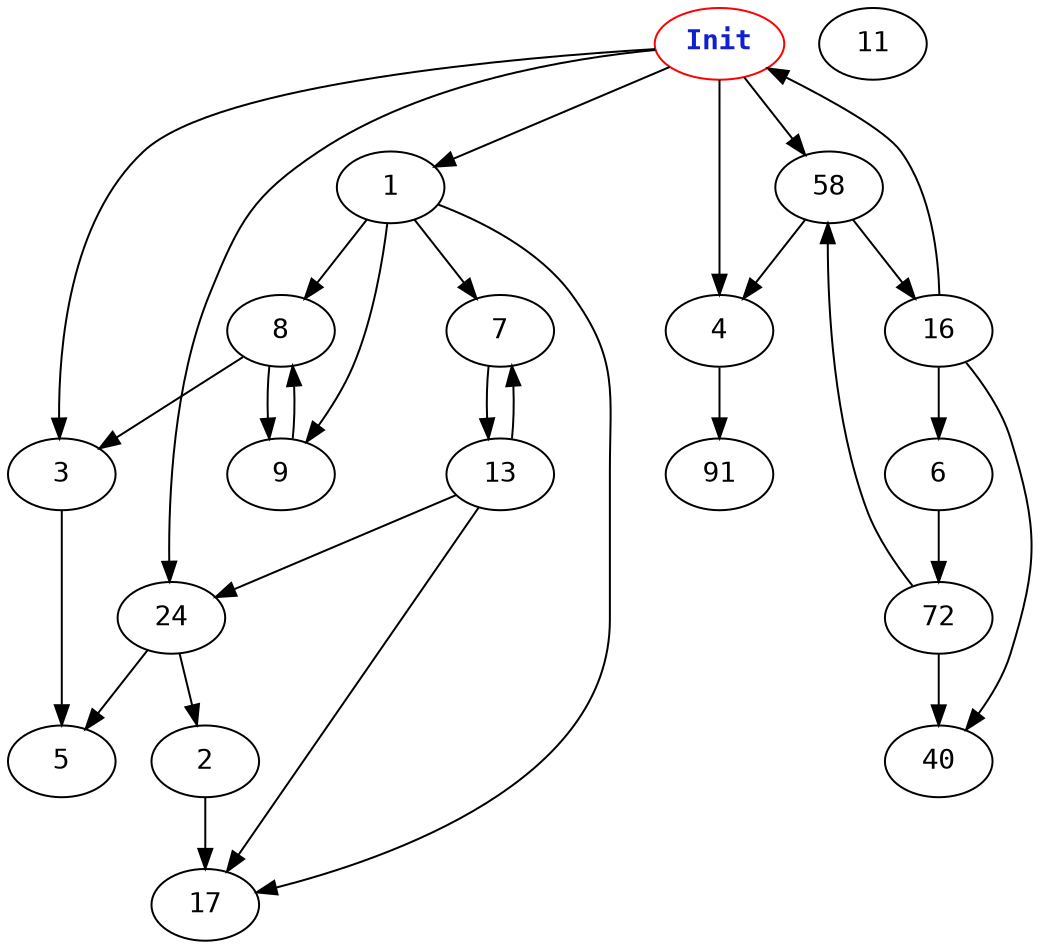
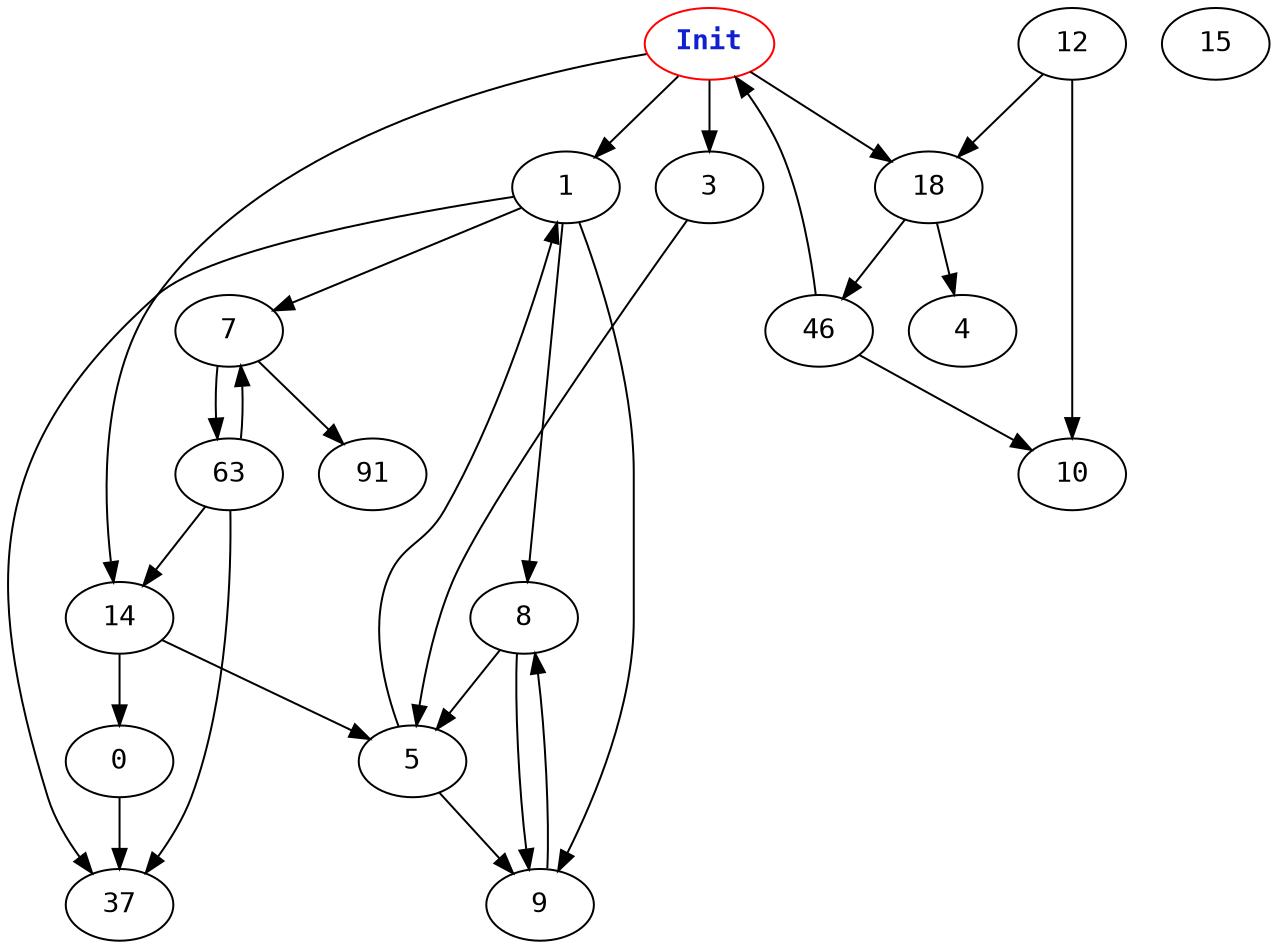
(873, 44) -> (1216, 44)
(719, 177) -> none
(829, 187) -> (929, 187)
(939, 331) -> (819, 331)
(719, 393) -> (294, 395)
(167, 405) -> (475, 682)
(500, 474) -> (229, 474)
(939, 474) -> none
none -> (456, 489)
(171, 618) -> (120, 618)
(939, 618) -> (1072, 44)
(205, 761) -> (120, 761)
(939, 761) -> (1072, 474)
none -> (470, 826)
(205, 905) -> (120, 905)
